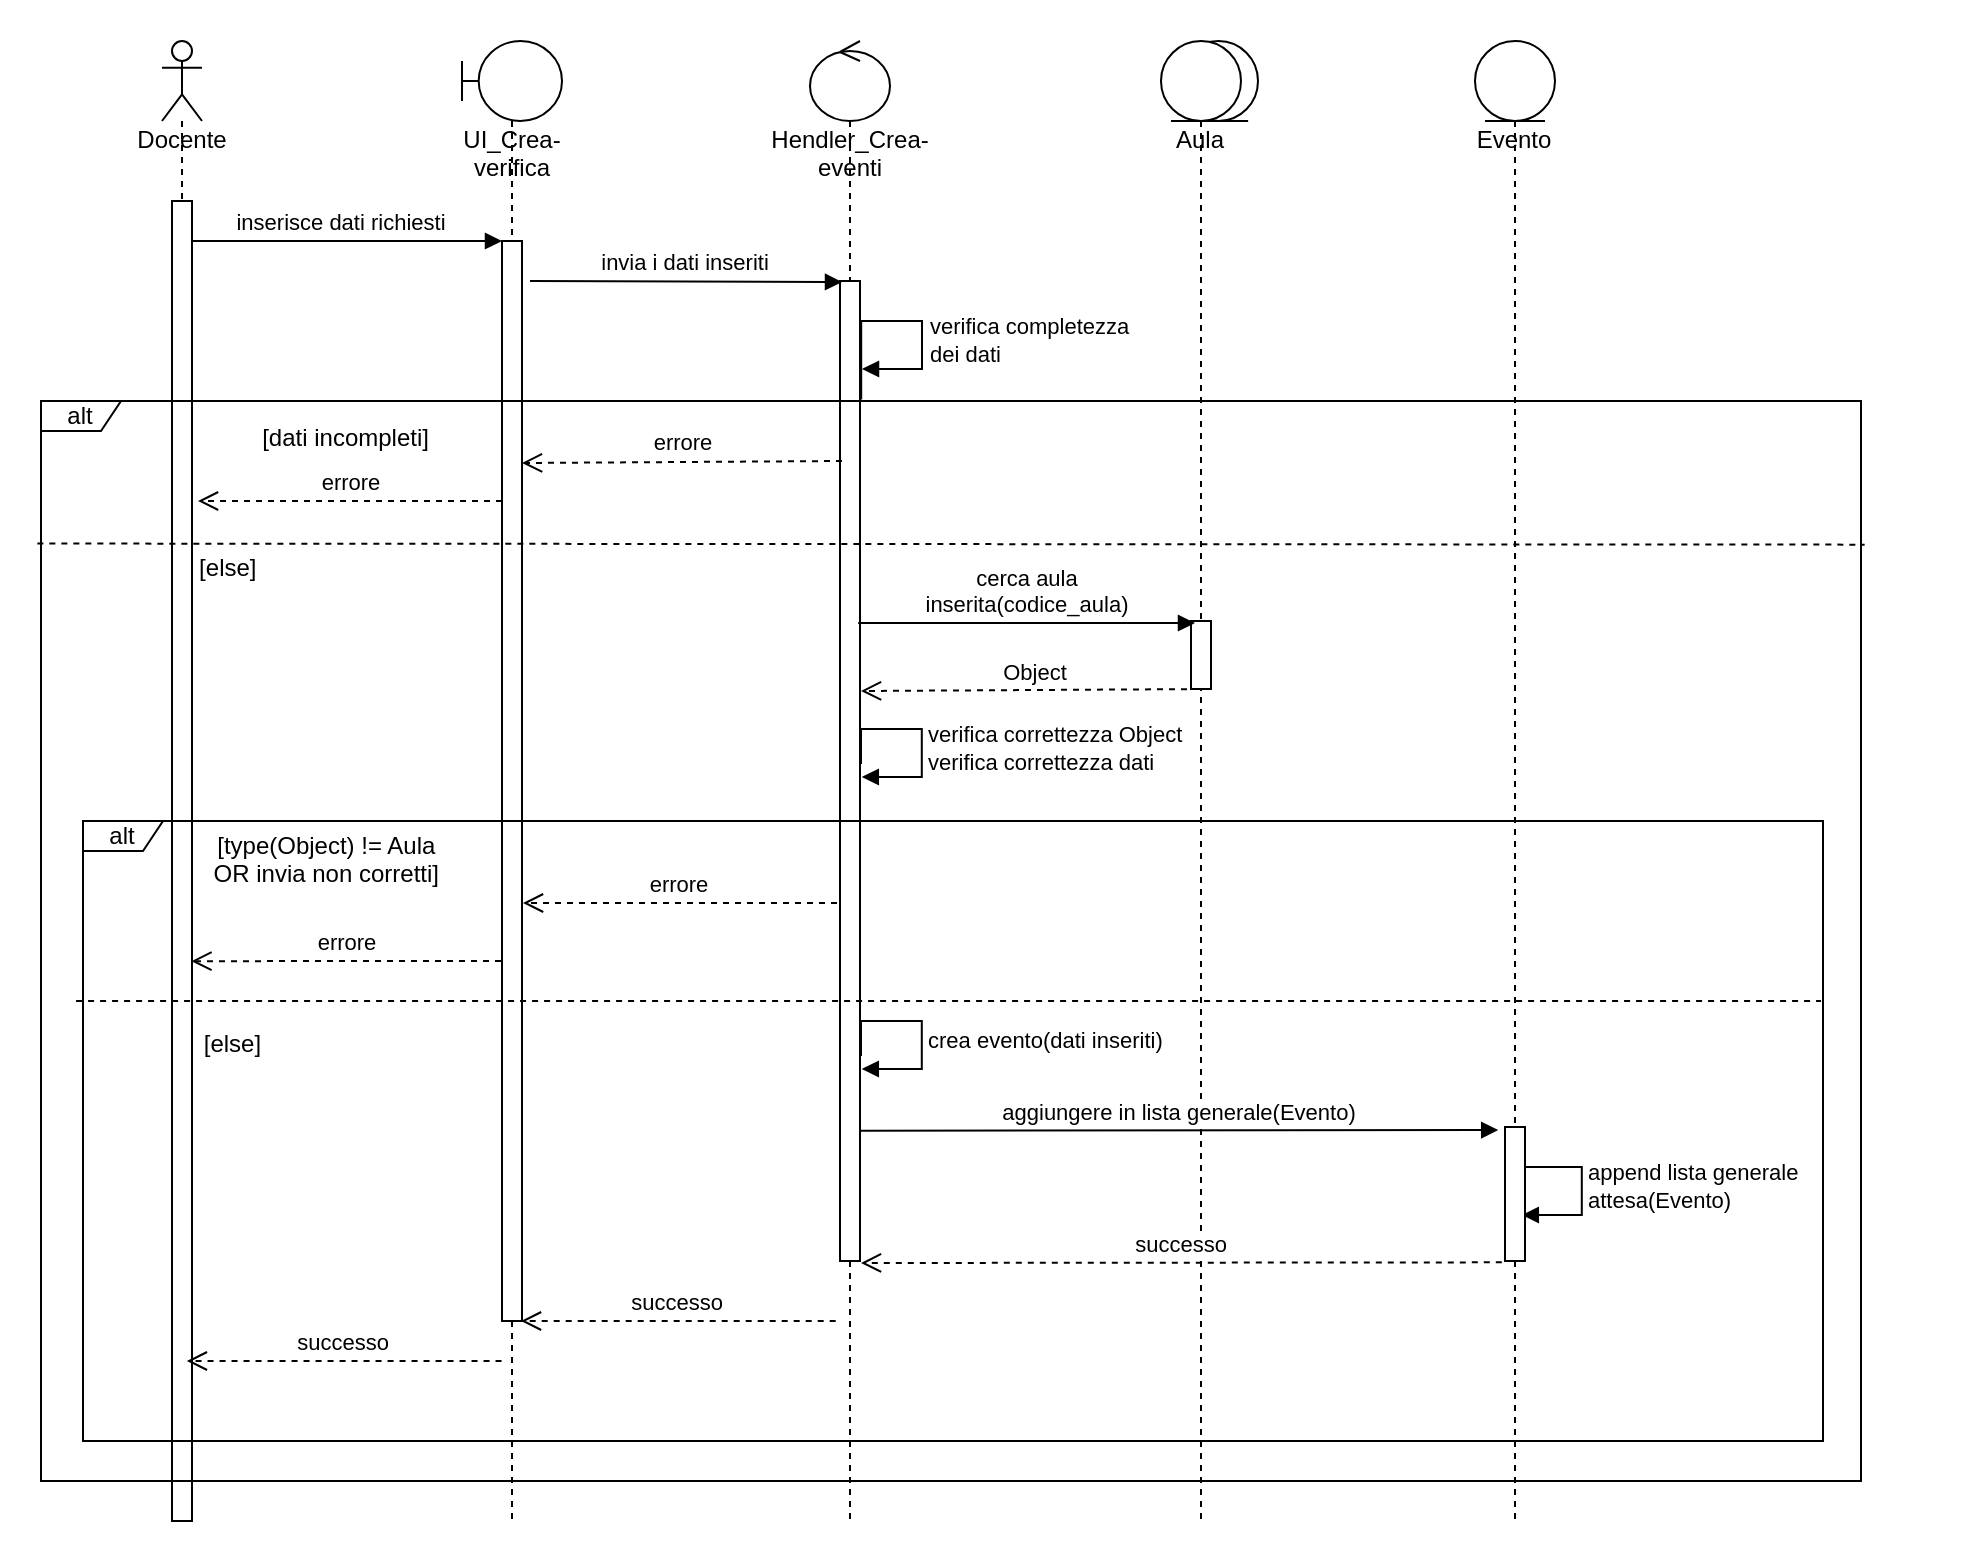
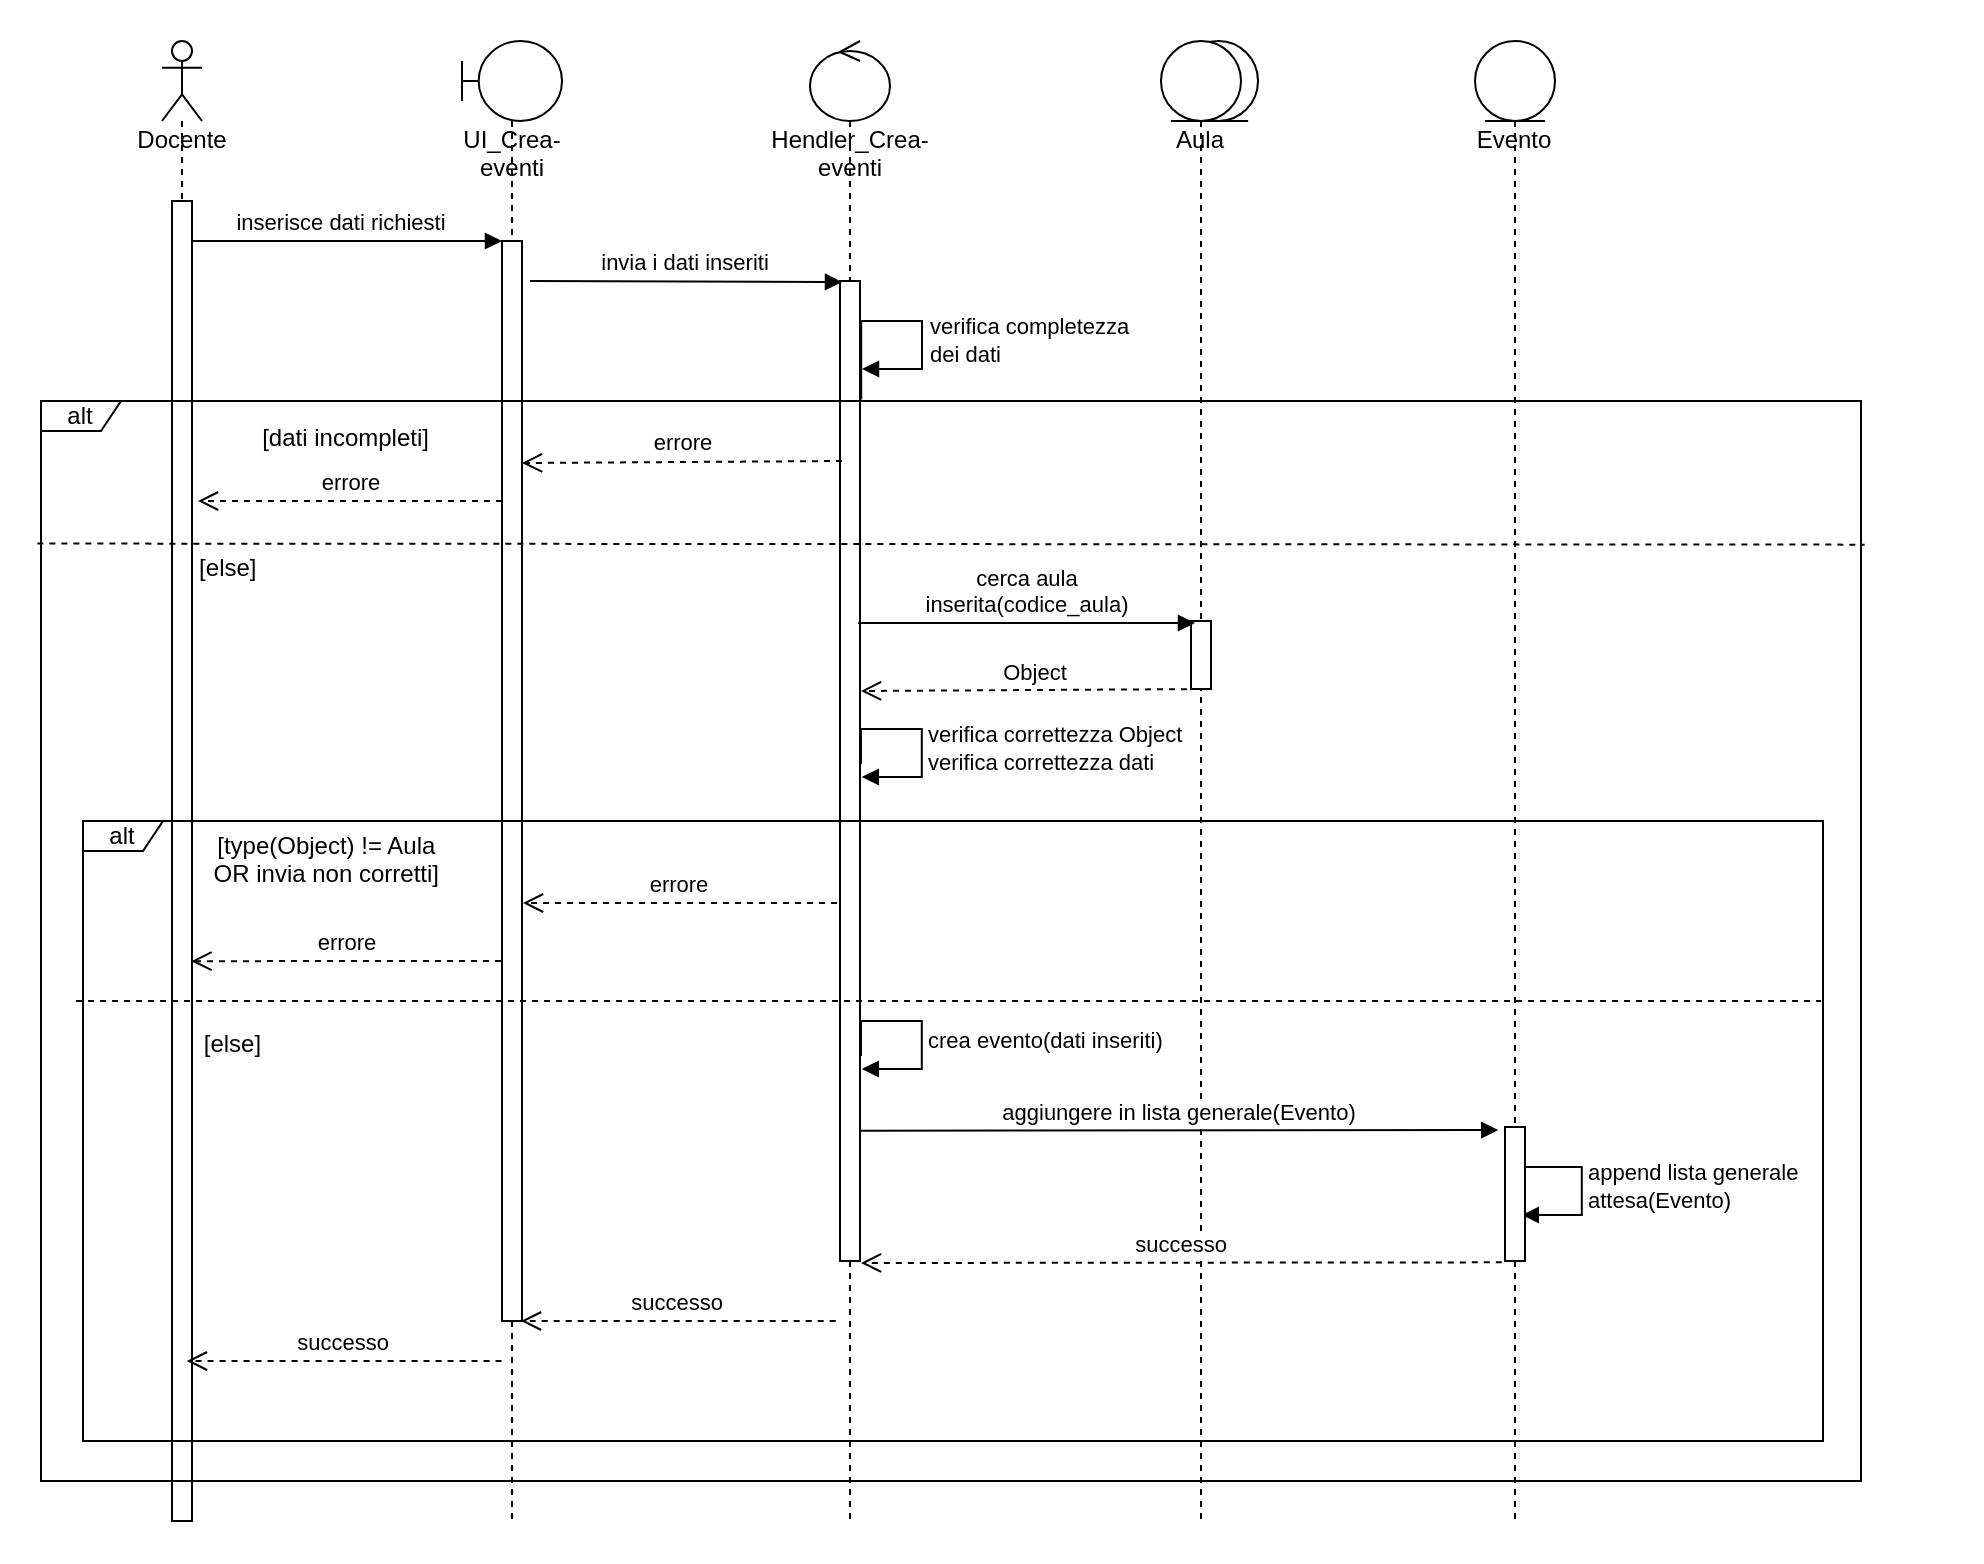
(513, 170) -> (513, 156)
